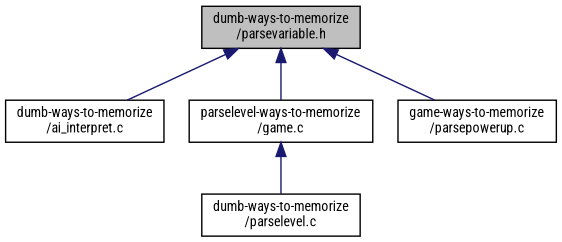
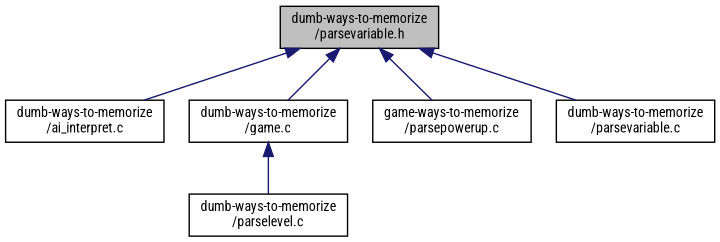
(281, 121) -> (268, 121)
none -> (636, 121)
